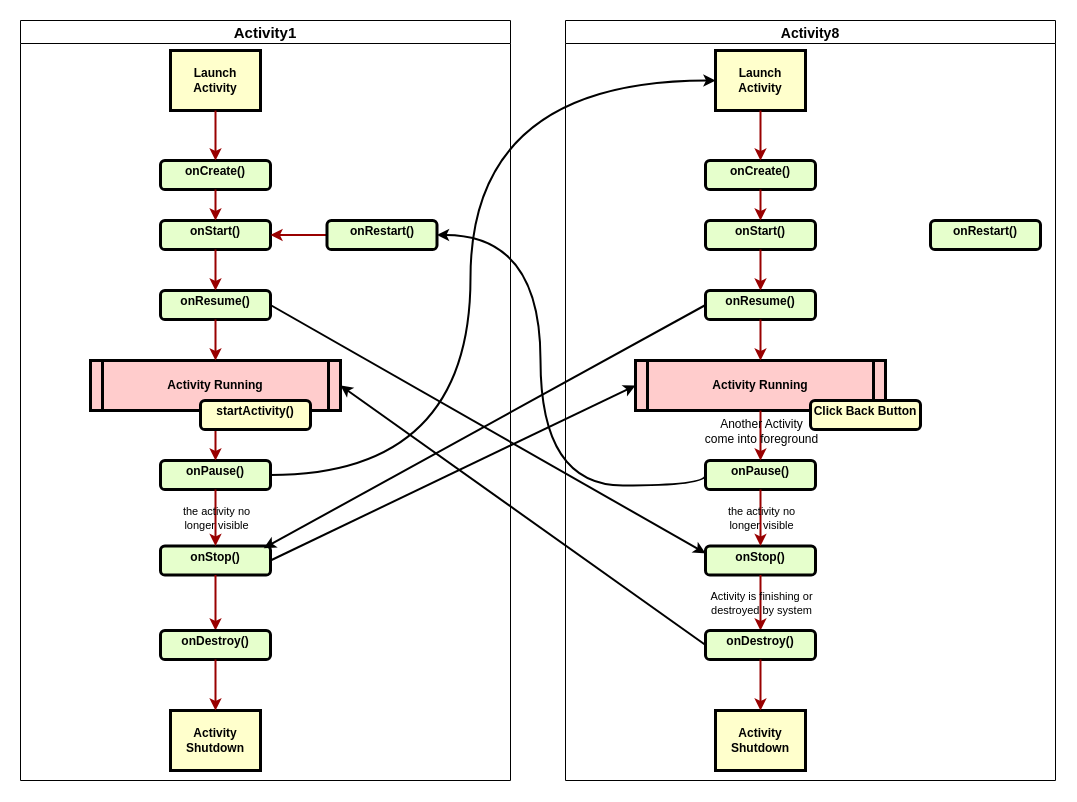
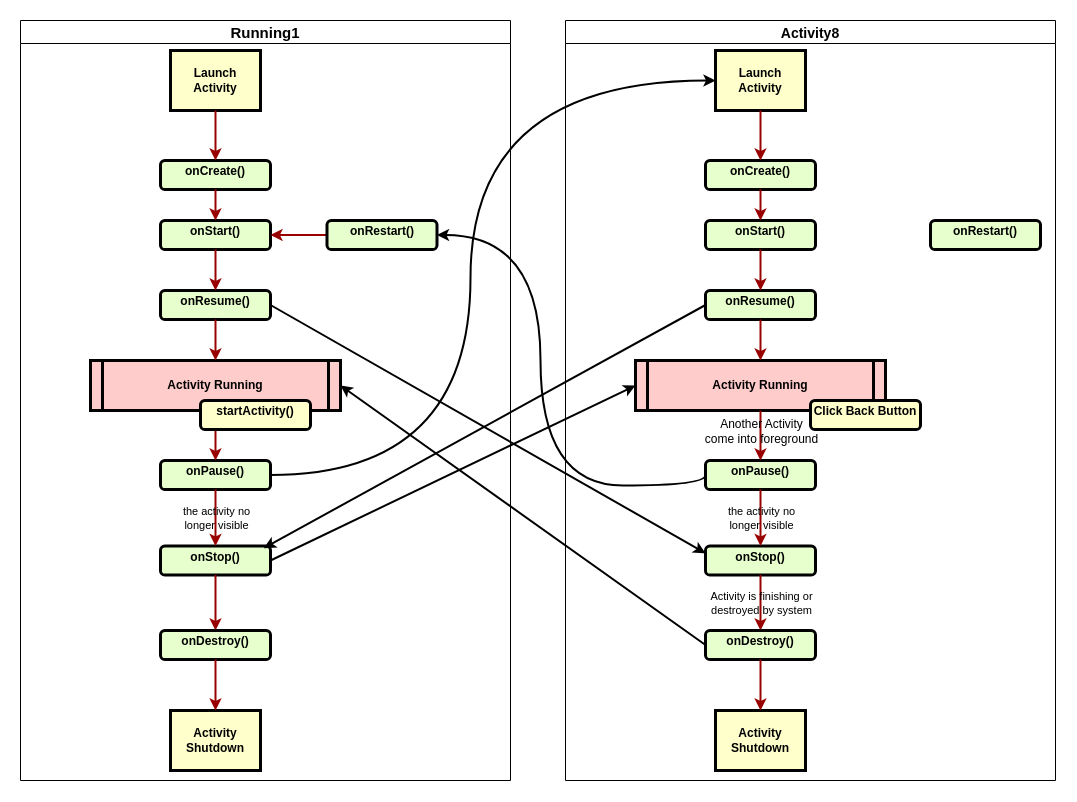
(265, 33) -> (265, 33)
